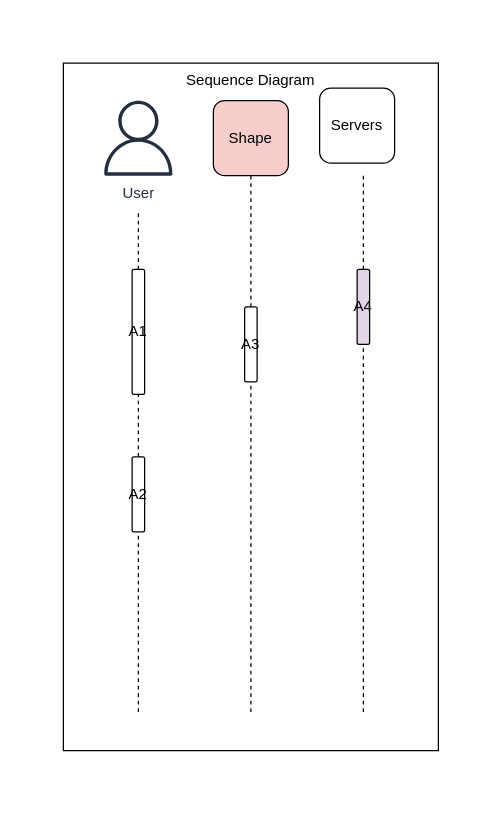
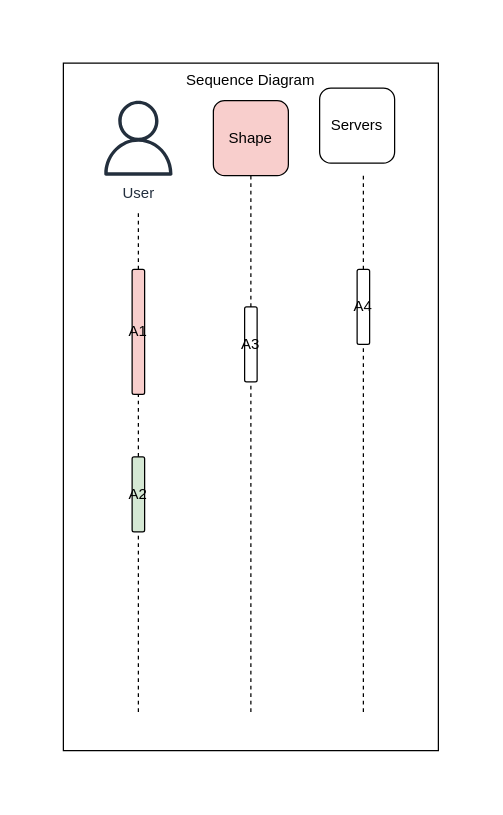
(363, 307) -> (363, 307)
(138, 332) -> (138, 332)
(138, 494) -> (138, 494)
